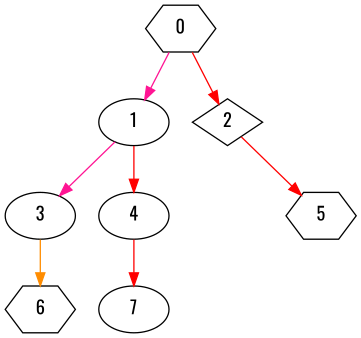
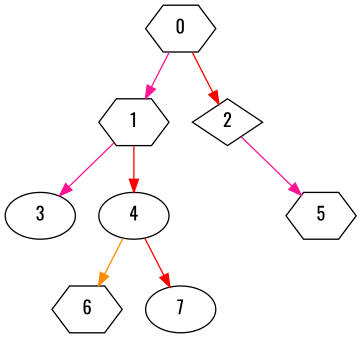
(134, 122) -> (134, 122)
(267, 162) -> (267, 162)
(40, 256) -> (114, 256)
